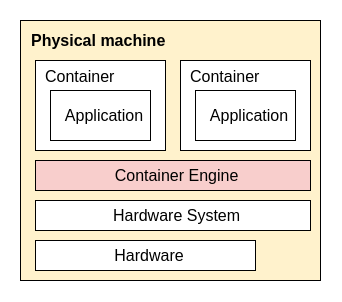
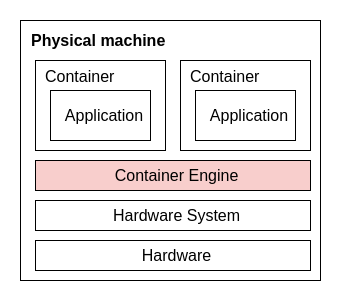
(171, 151) -> (171, 151)
(146, 256) -> (173, 256)
